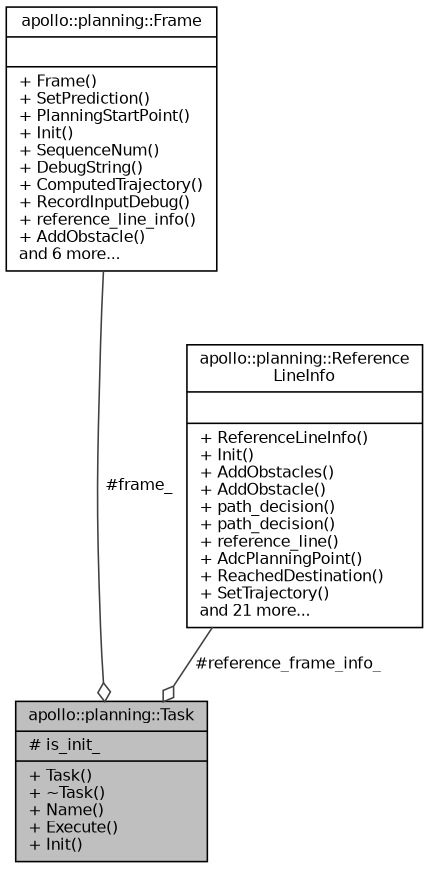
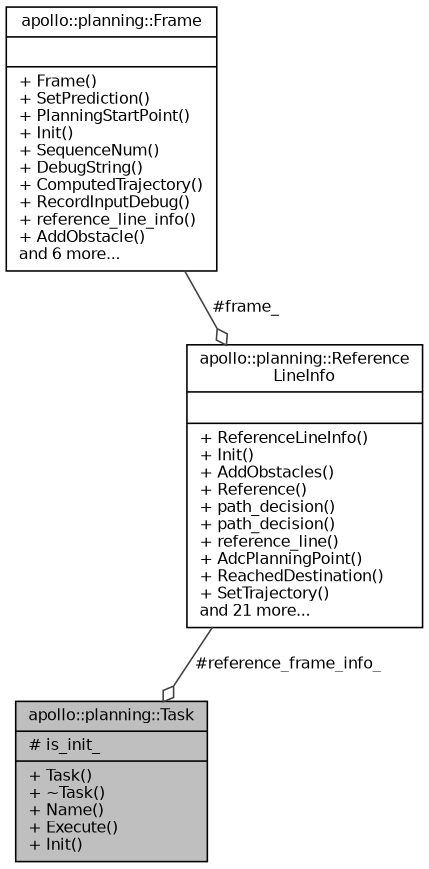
(98, 477) -> (201, 299)
(263, 490) -> (254, 490)
